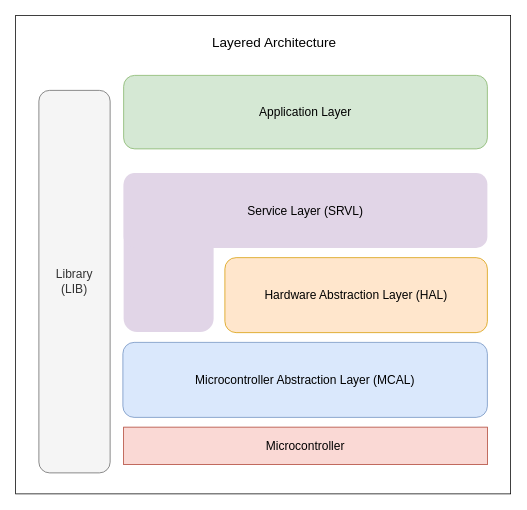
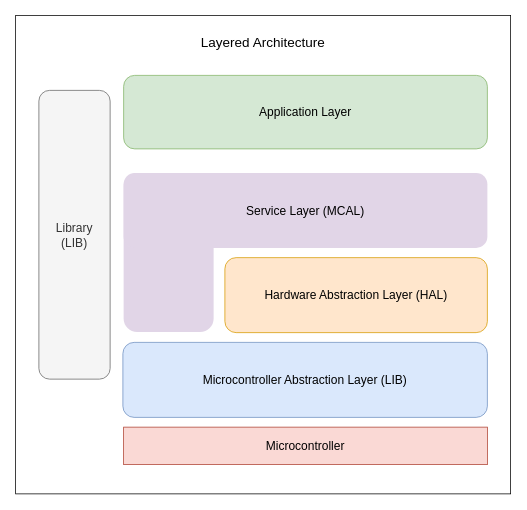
(274, 43) -> (263, 43)
(305, 210) -> (305, 210)
(74, 282) -> (74, 235)
(305, 380) -> (305, 380)
